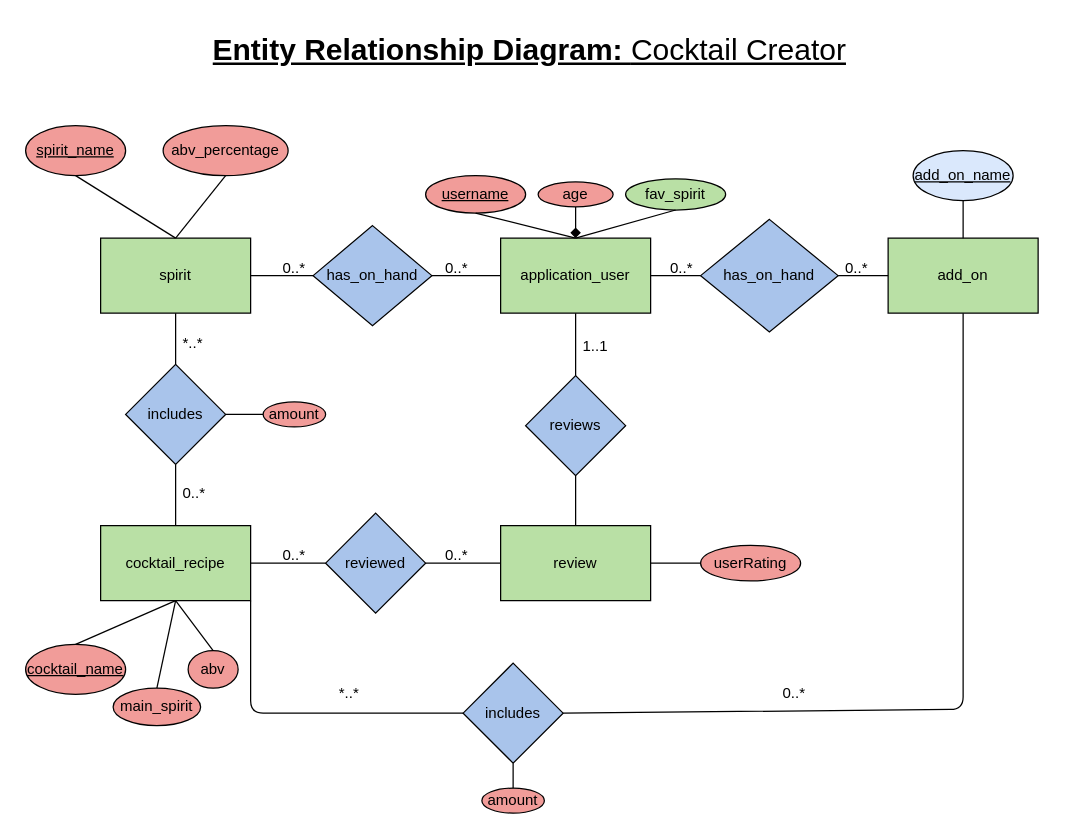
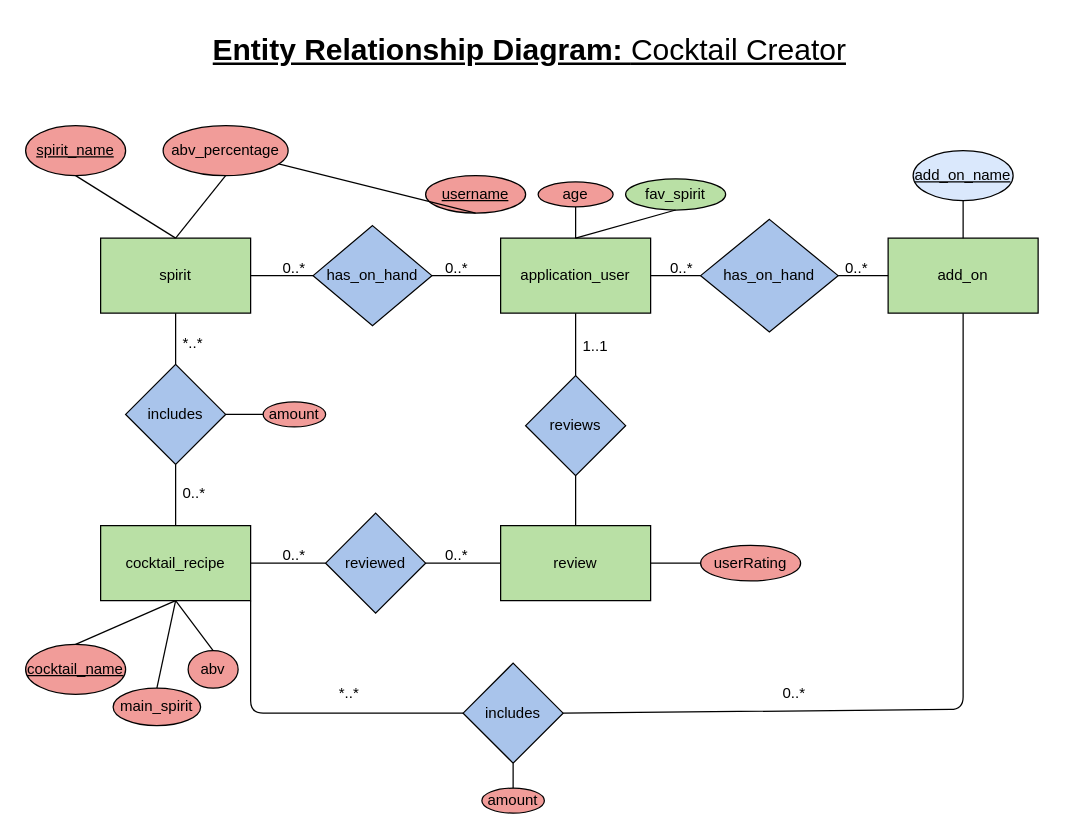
(524, 225) -> (376, 188)
(576, 227) -> (576, 231)
